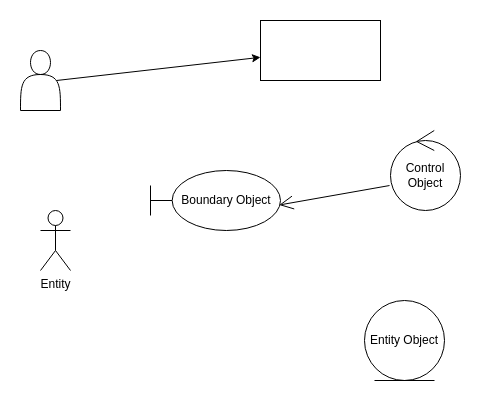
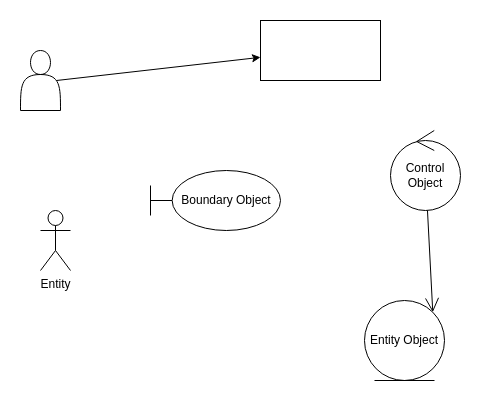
(336, 195) -> none
none -> (430, 260)
